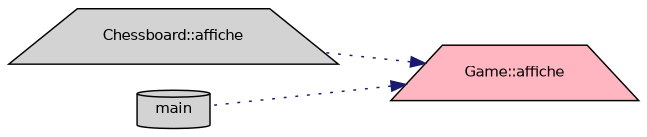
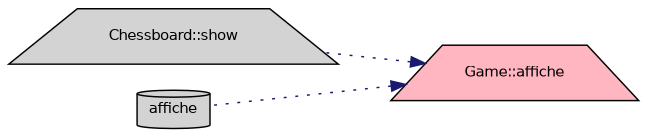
(174, 36) -> (174, 36)
(174, 109) -> (174, 109)
